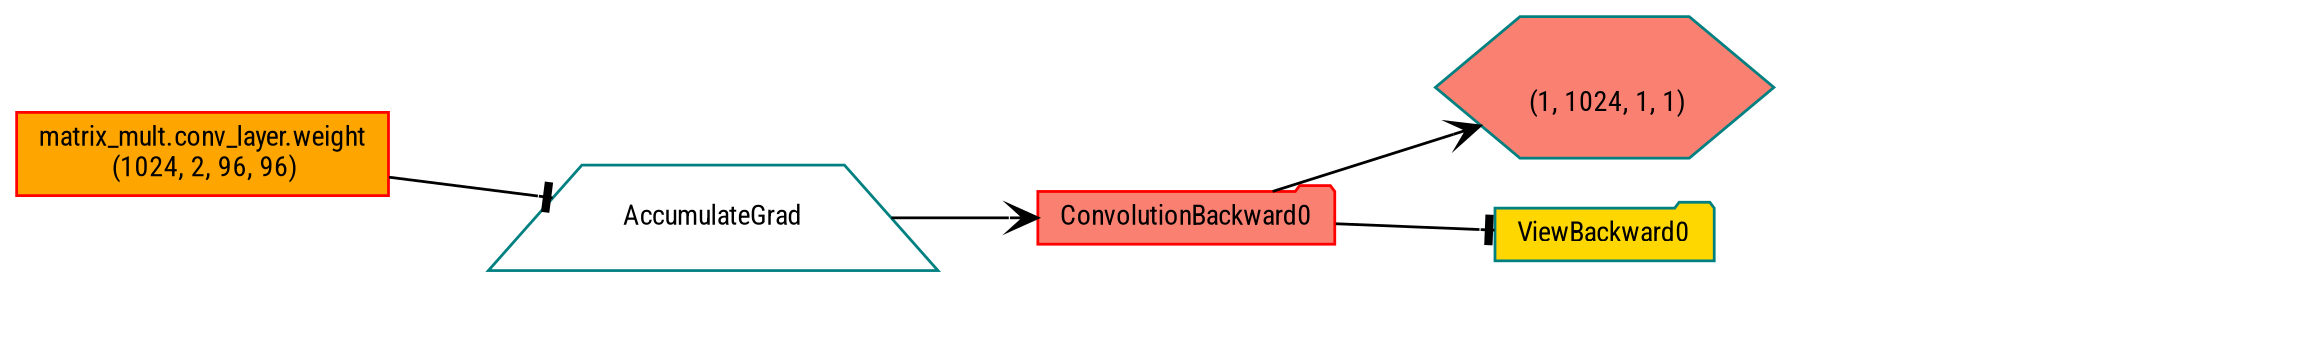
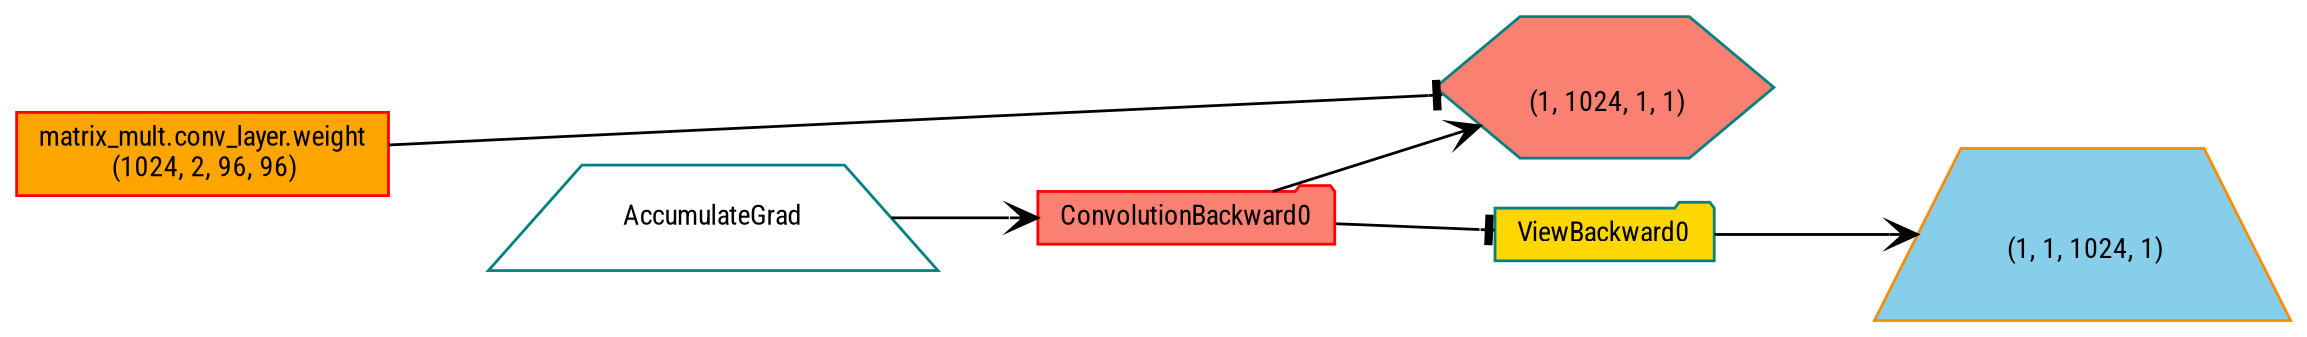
(463, 187) -> (908, 120)
none -> (2083, 234)
